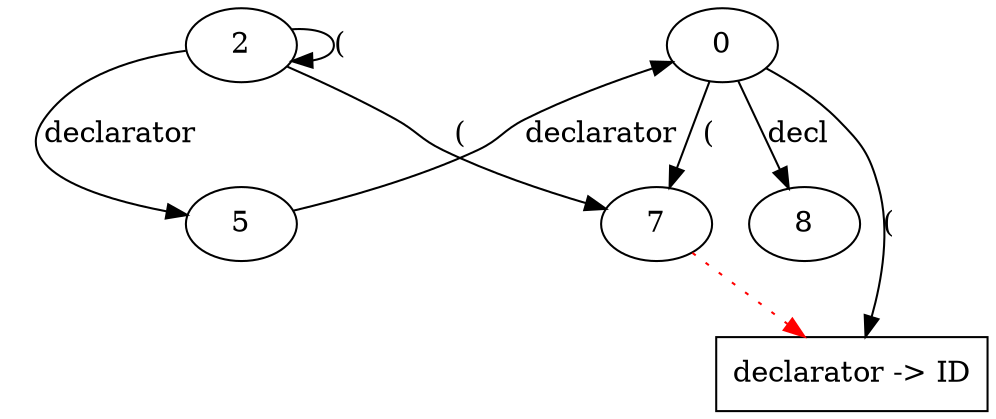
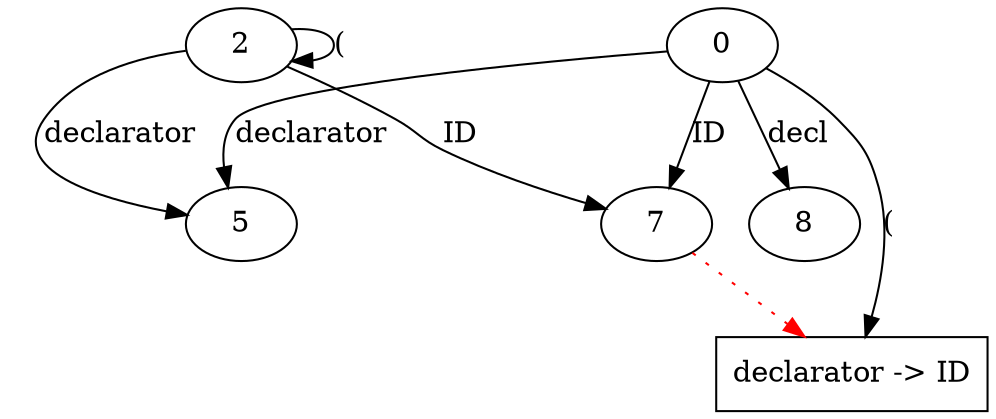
(460, 135) -> (460, 135)
(709, 135) -> (709, 135)
(478, 150) -> (424, 76)
